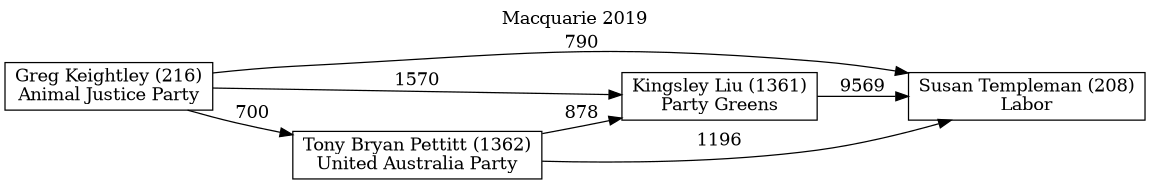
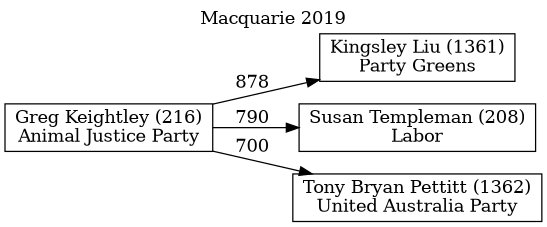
(417, 81) -> (253, 83)
(856, 96) -> none
(576, 127) -> none
(742, 158) -> none
